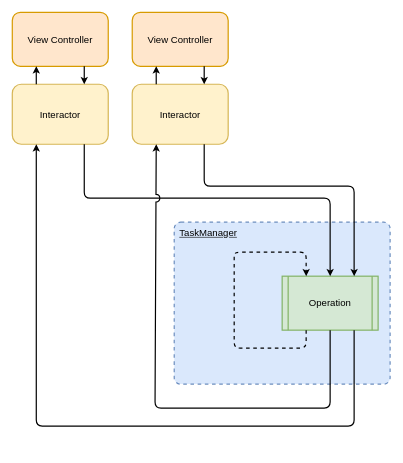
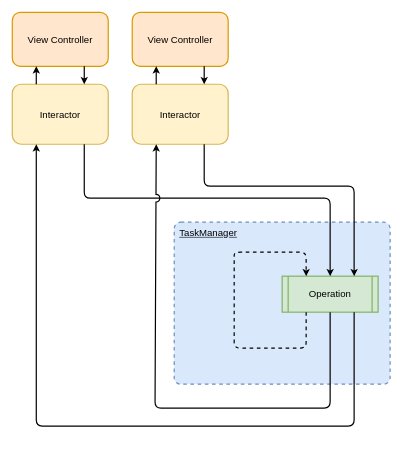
(330, 303) -> (330, 294)
